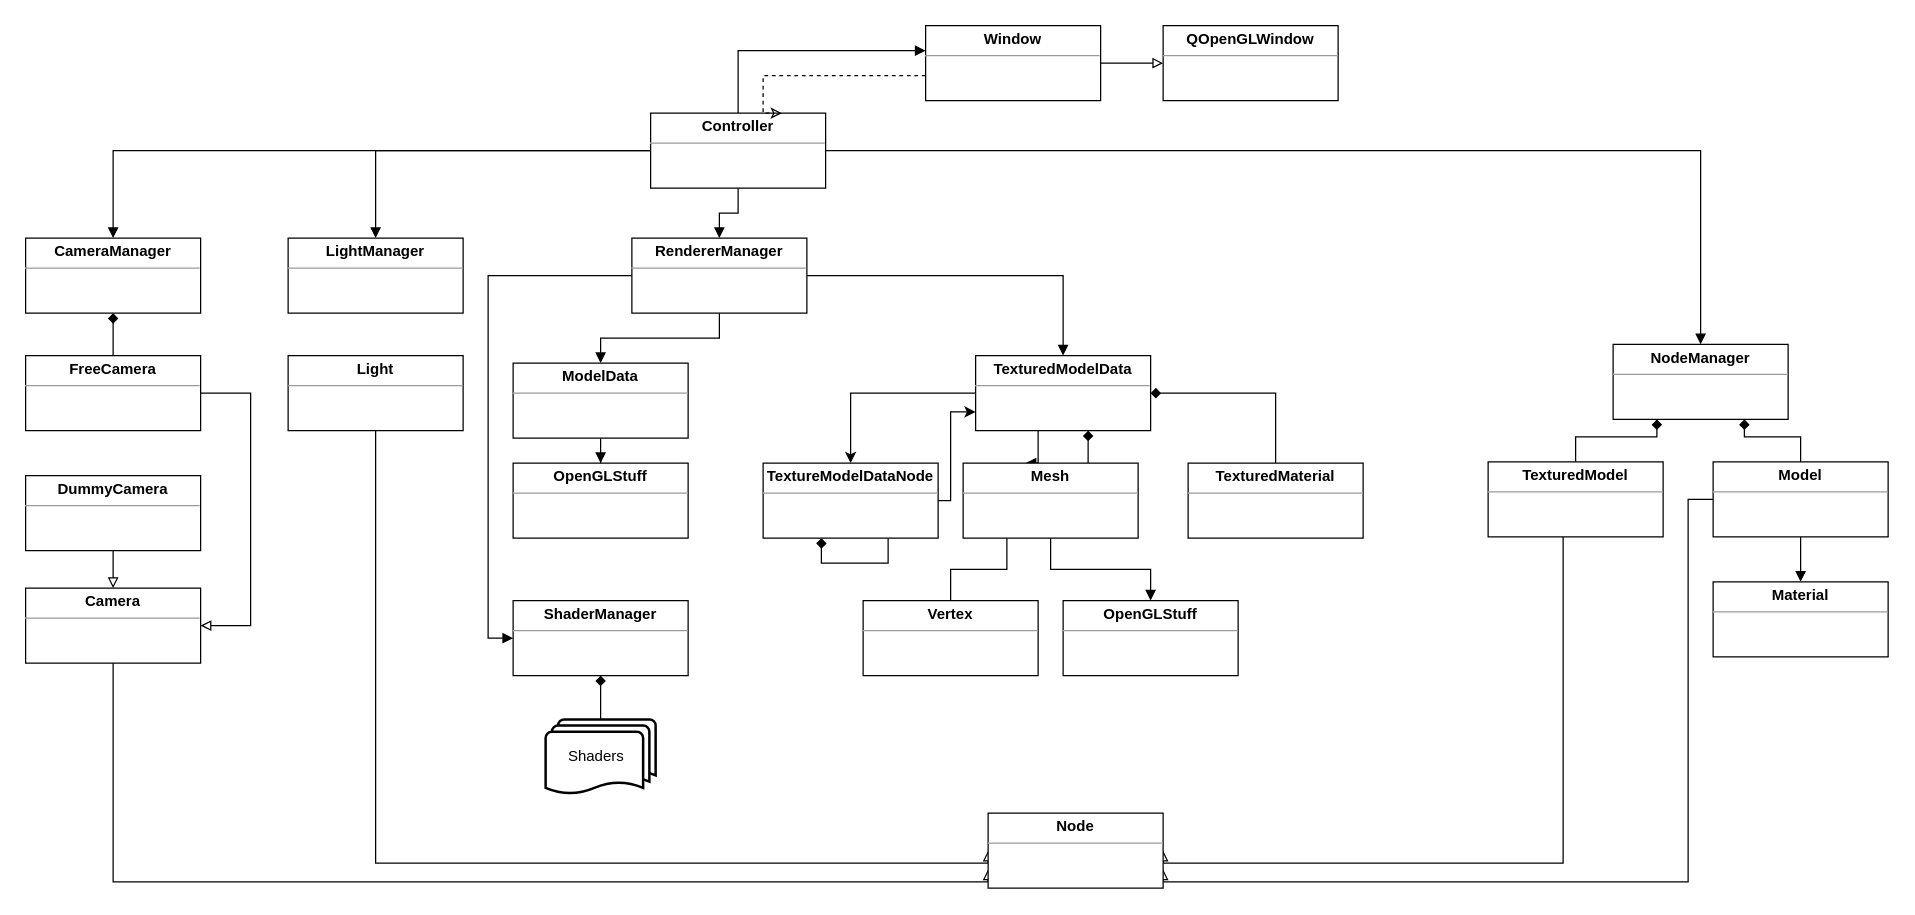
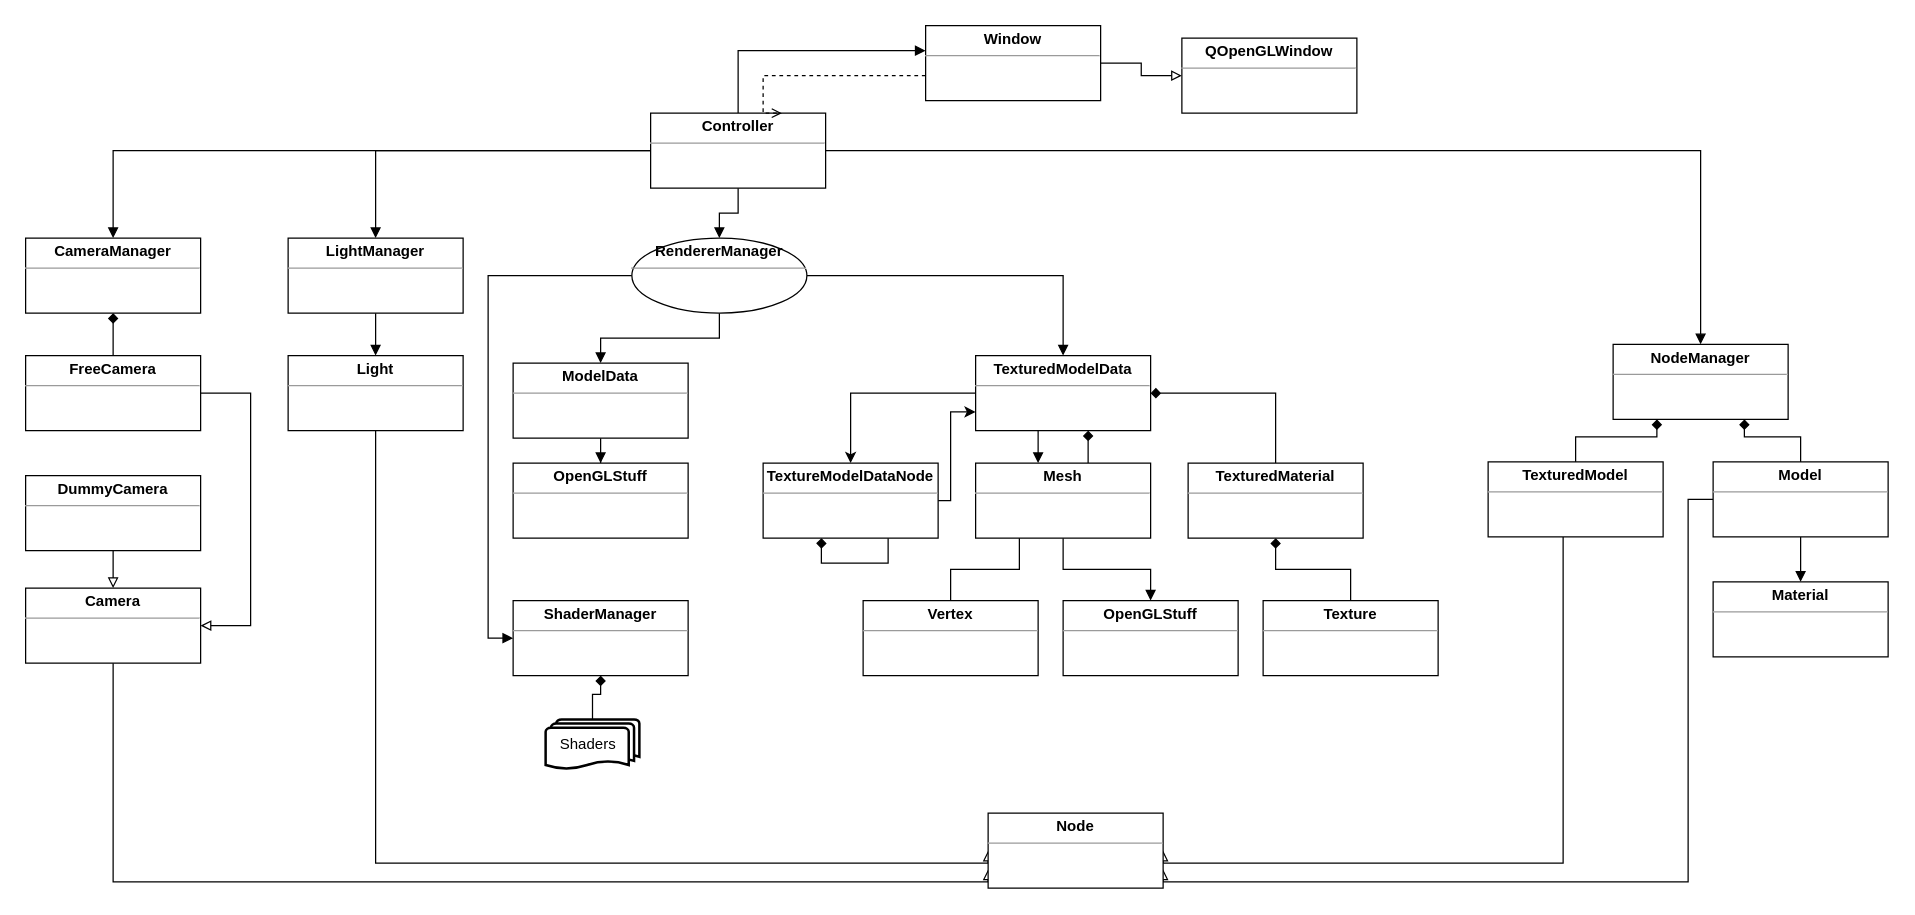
(1251, 63) -> (1269, 76)
(772, 113) -> (772, 113)
(719, 276) -> (719, 276)
none -> (376, 336)
(1051, 501) -> (1063, 501)
none -> (1318, 569)
none -> (1351, 638)
(601, 757) -> (593, 744)
